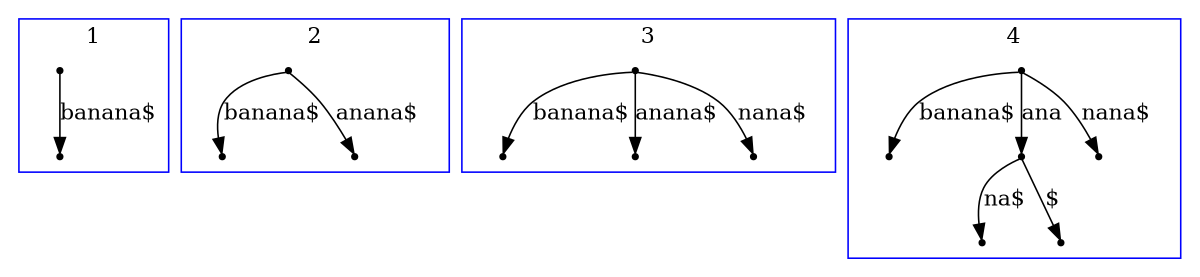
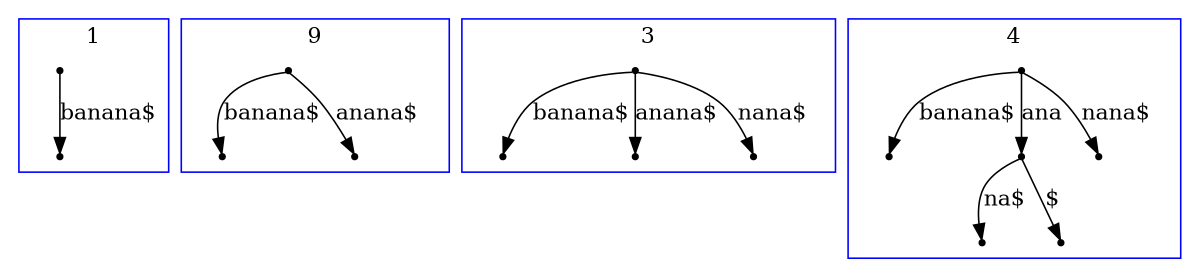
(315, 37) -> (315, 37)
